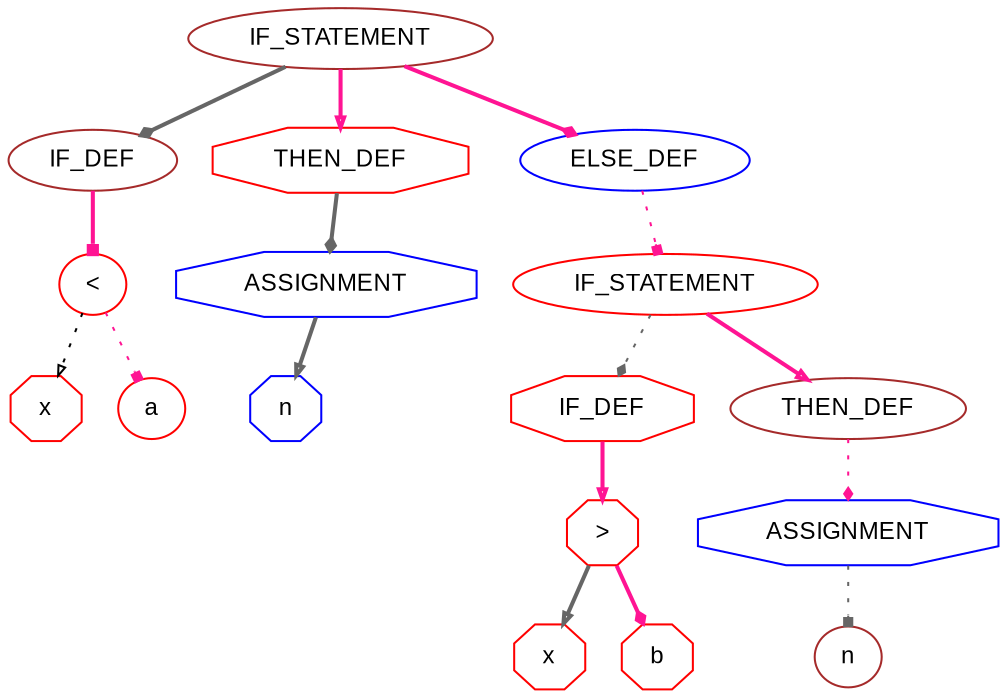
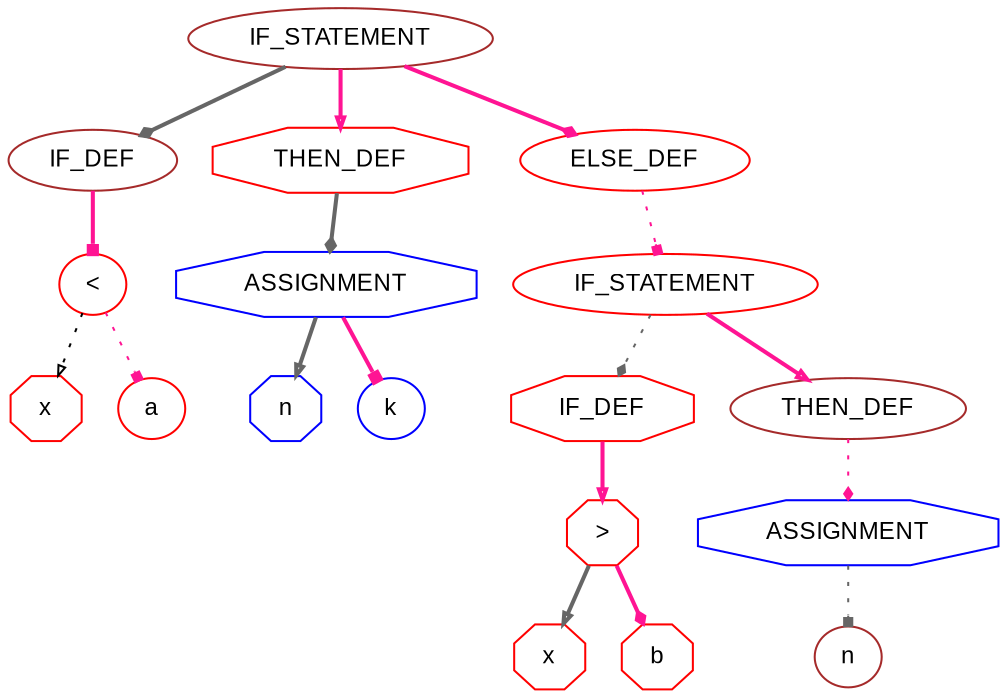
(635, 160) -> (635, 160)
none -> (391, 409)
